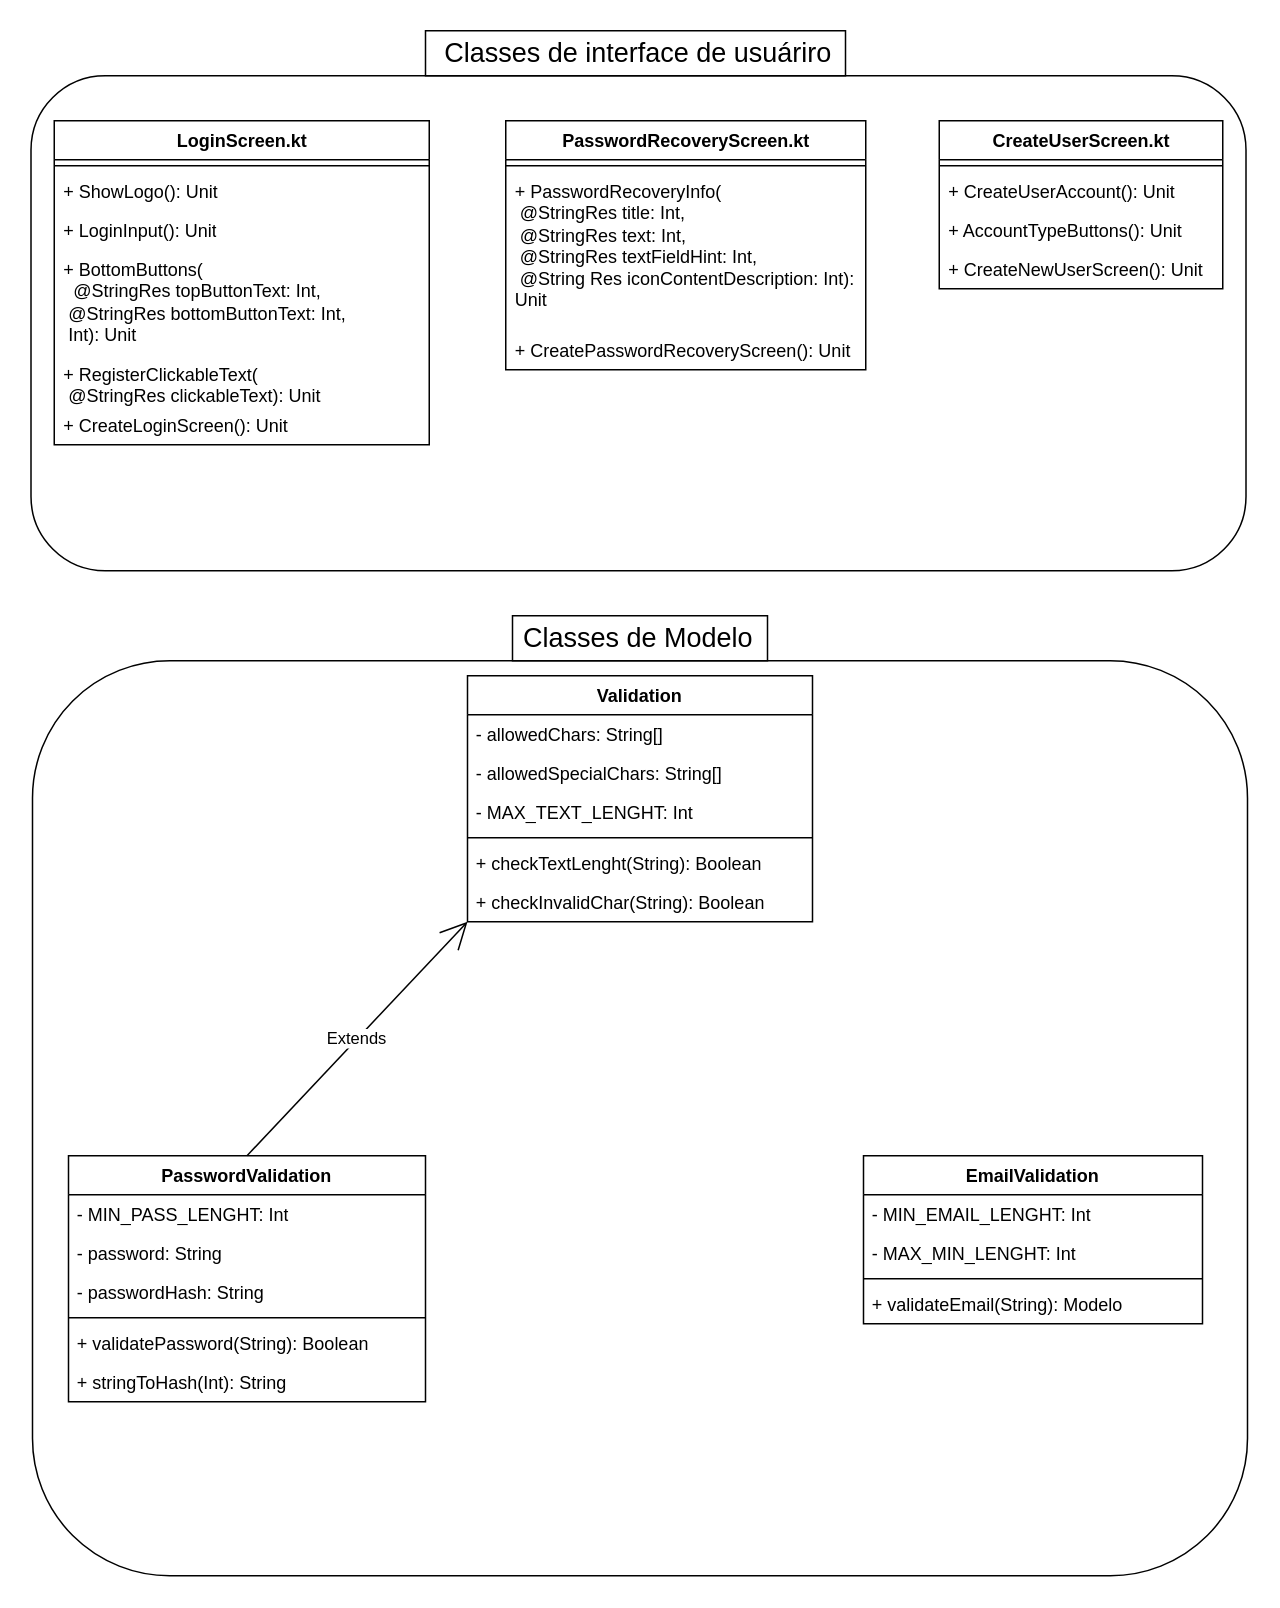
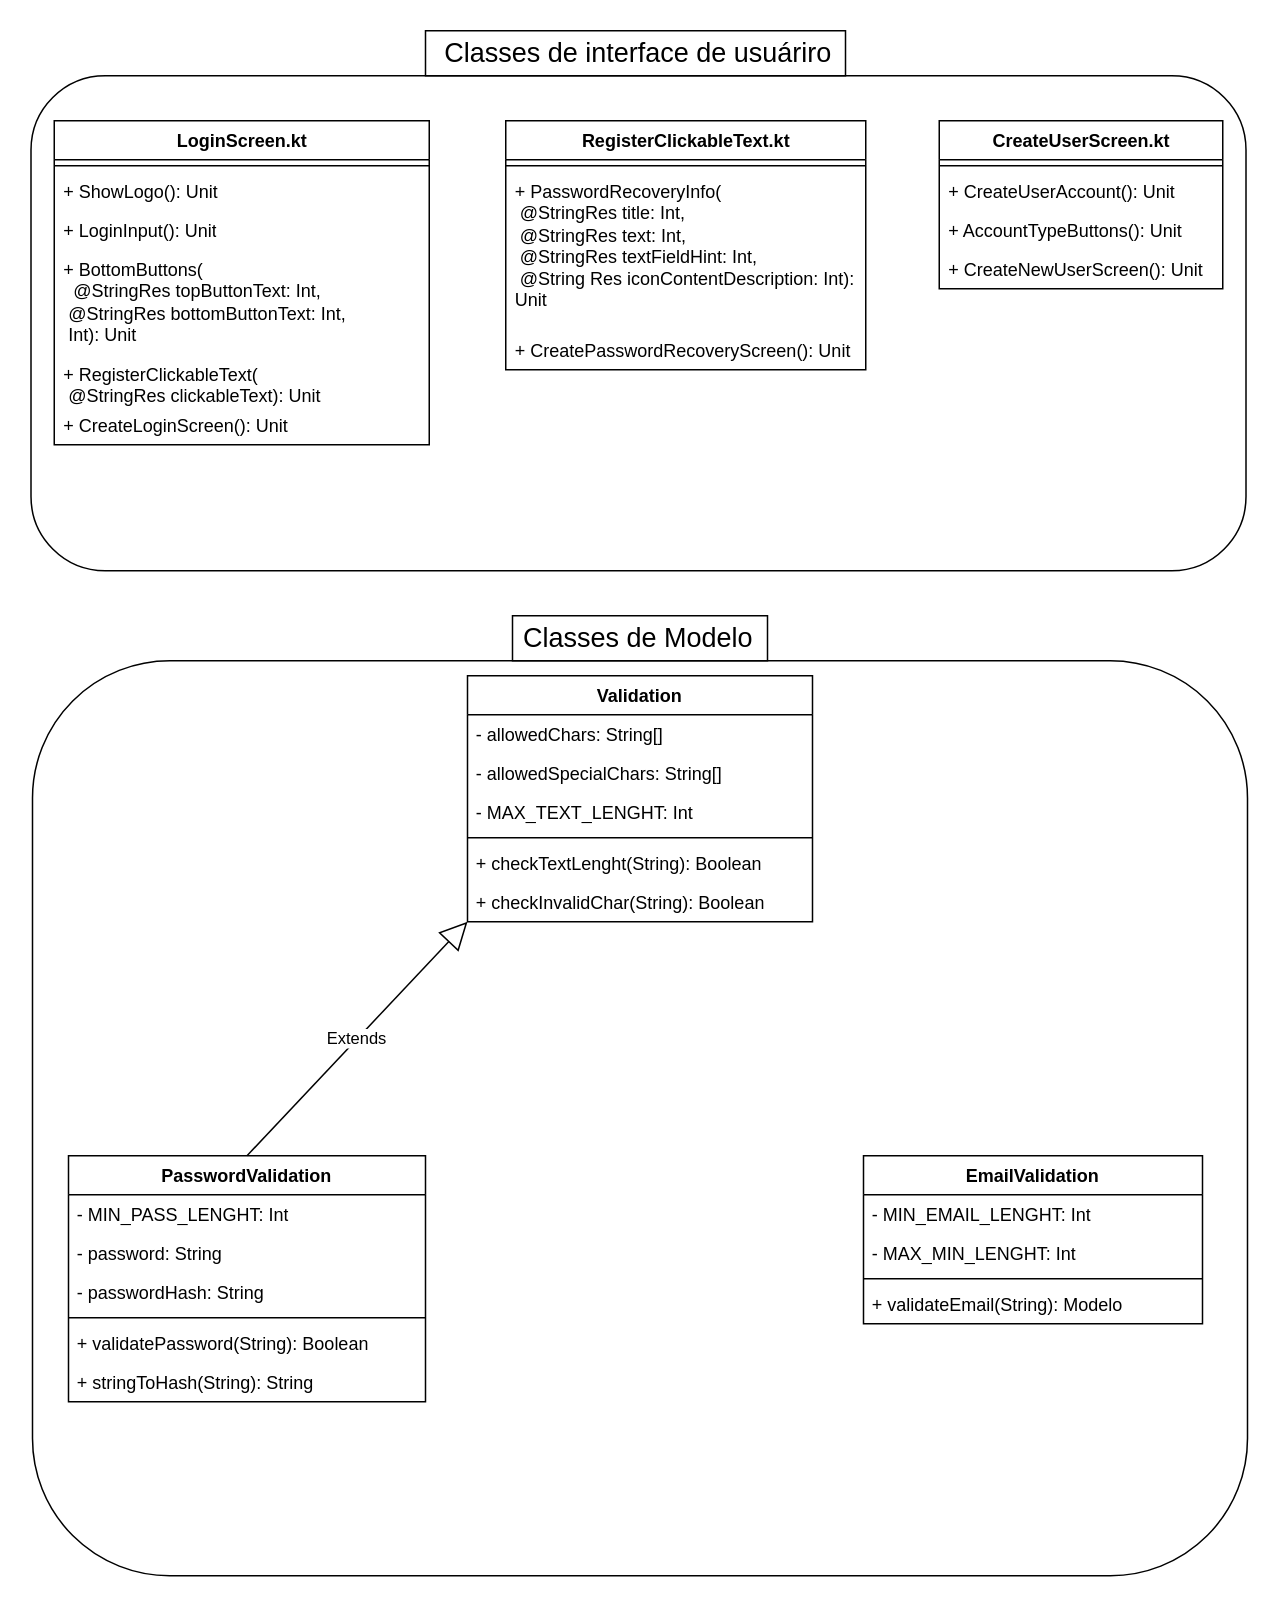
(686, 142) -> (686, 142)
(456, 934) -> (447, 943)
(202, 1384) -> (214, 1384)
